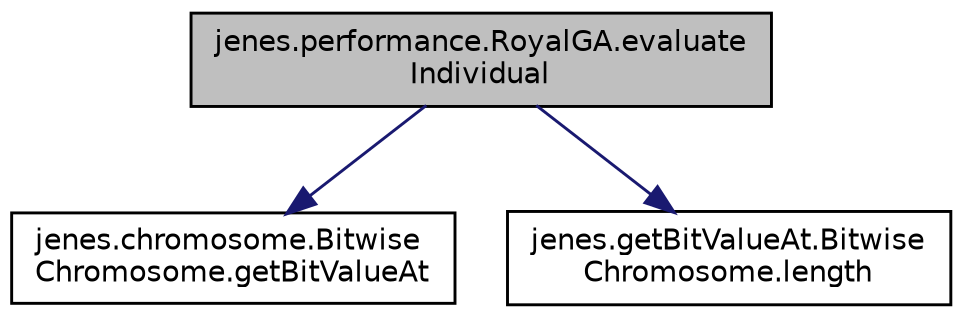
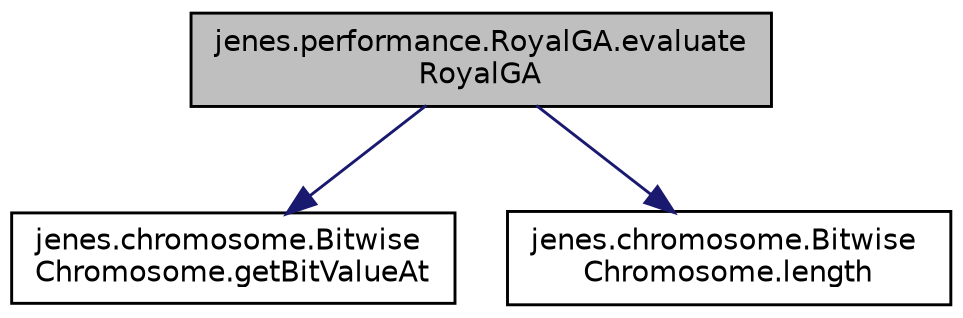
(481, 60) -> (481, 60)
(729, 258) -> (729, 258)
